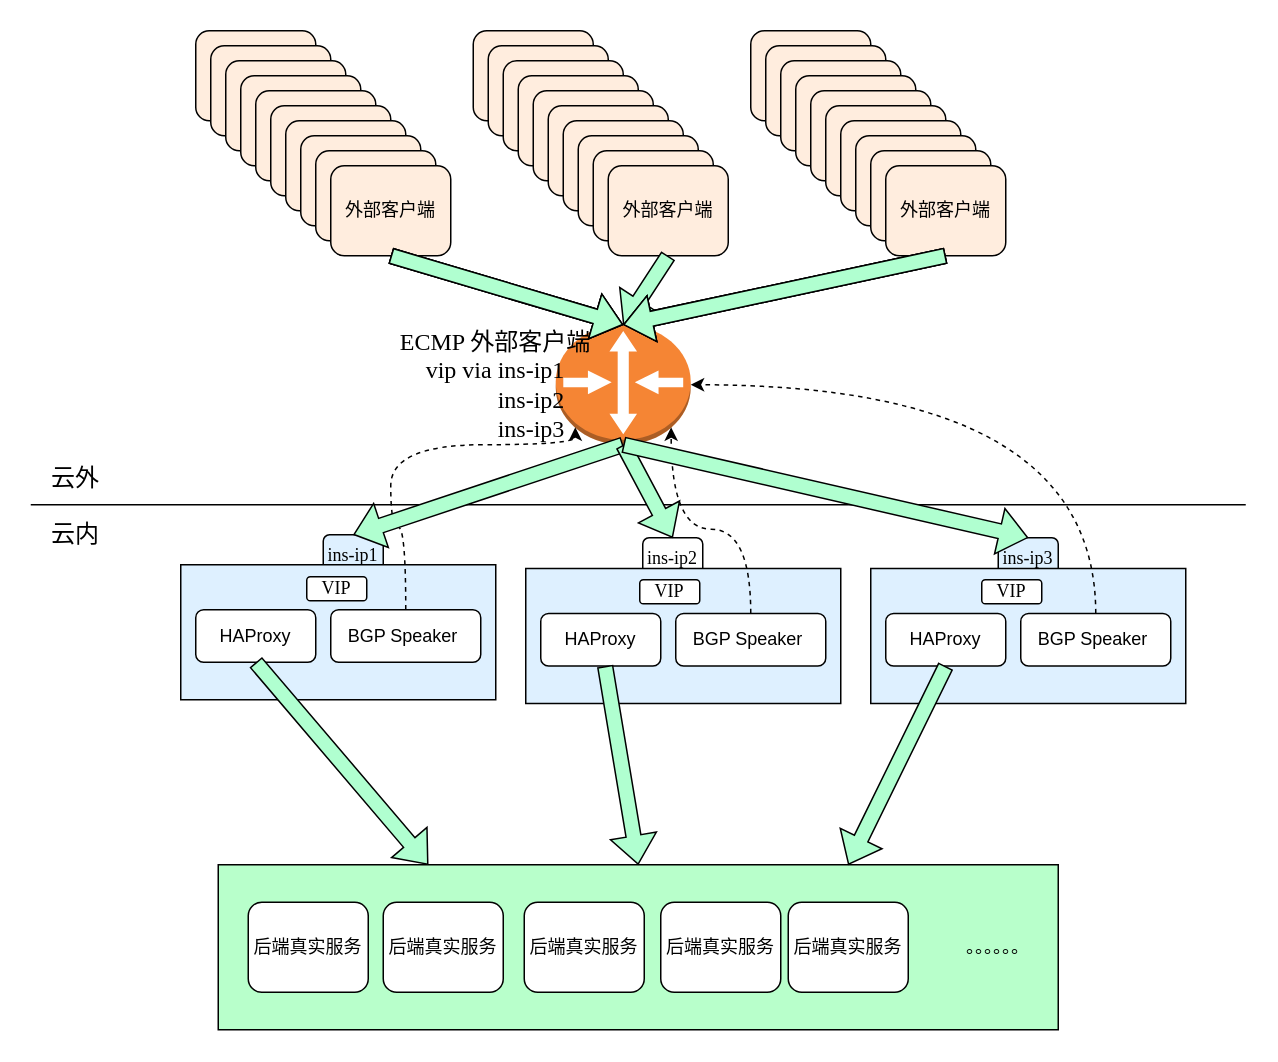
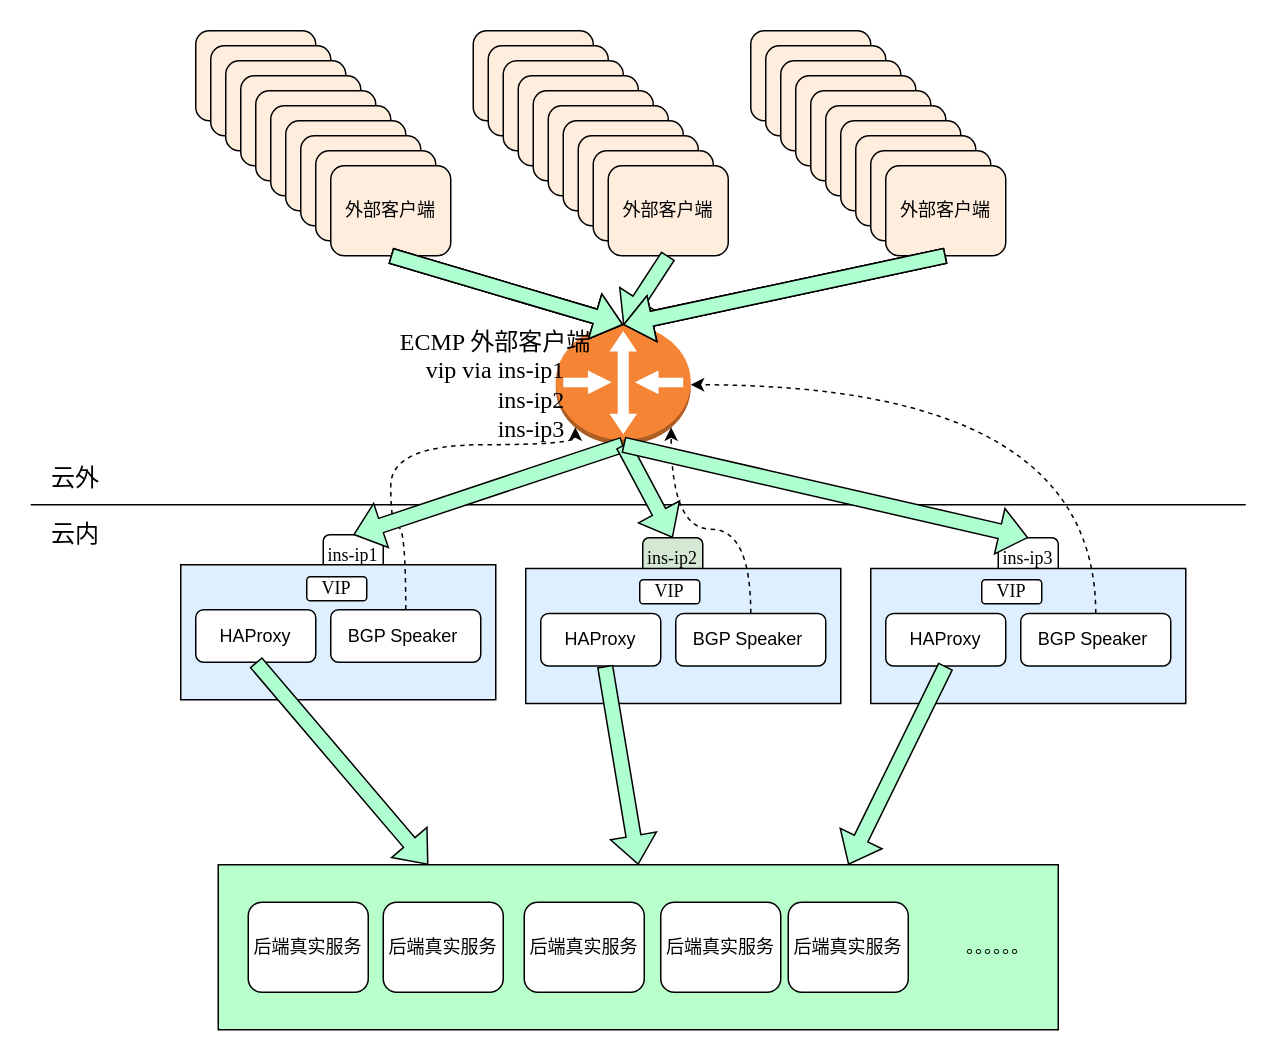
(353, 556) -> (353, 556)
(673, 559) -> (673, 559)
(1028, 559) -> (1028, 559)
